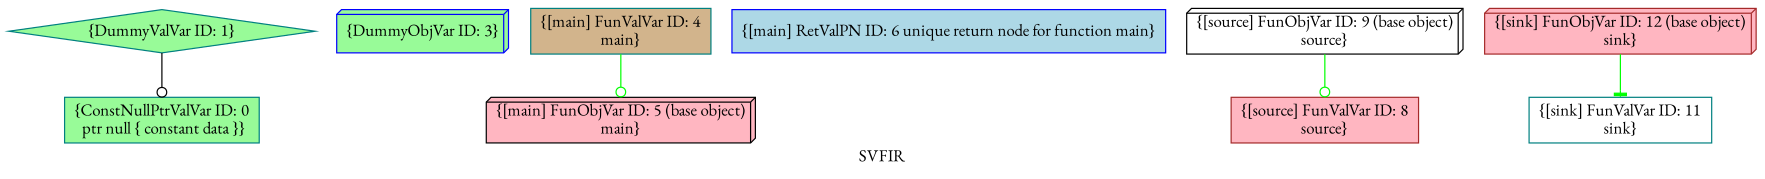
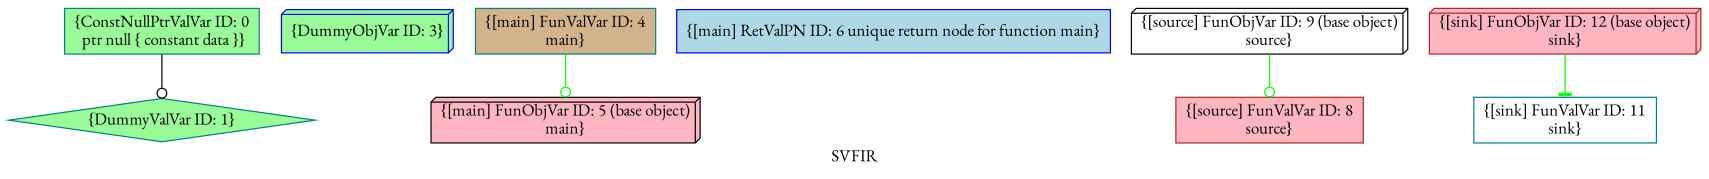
(162, 70) -> (162, 71)
